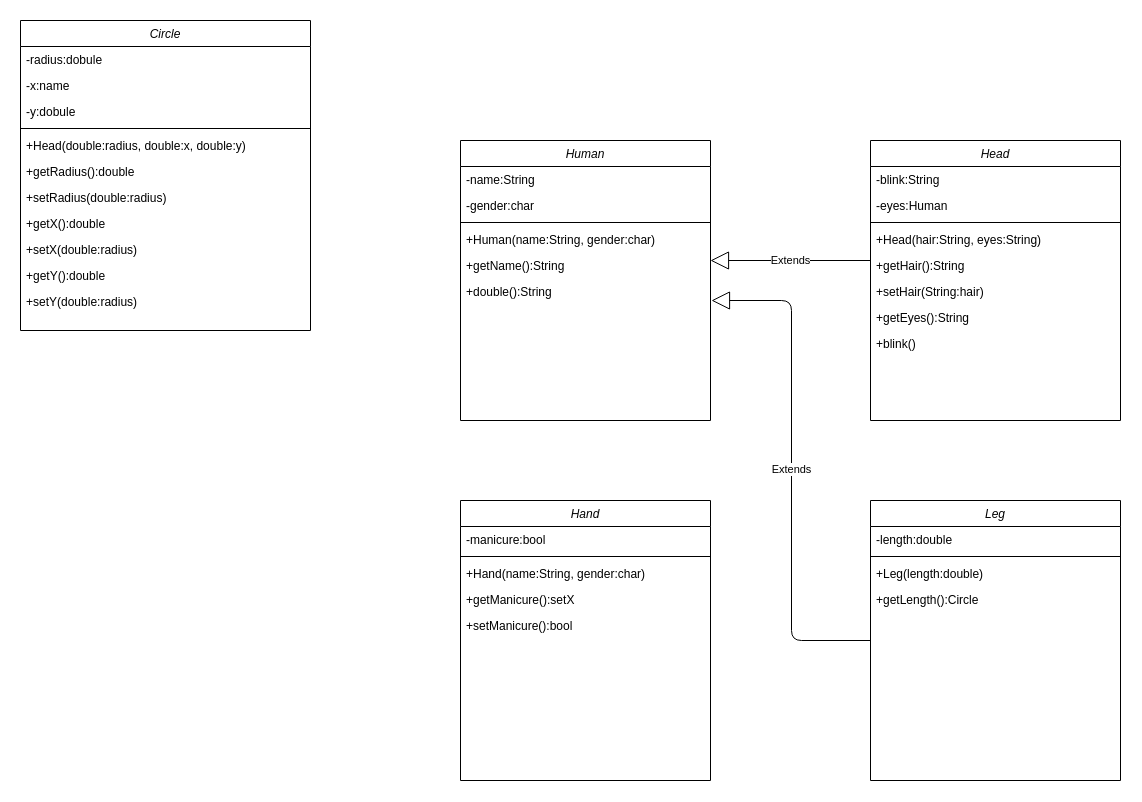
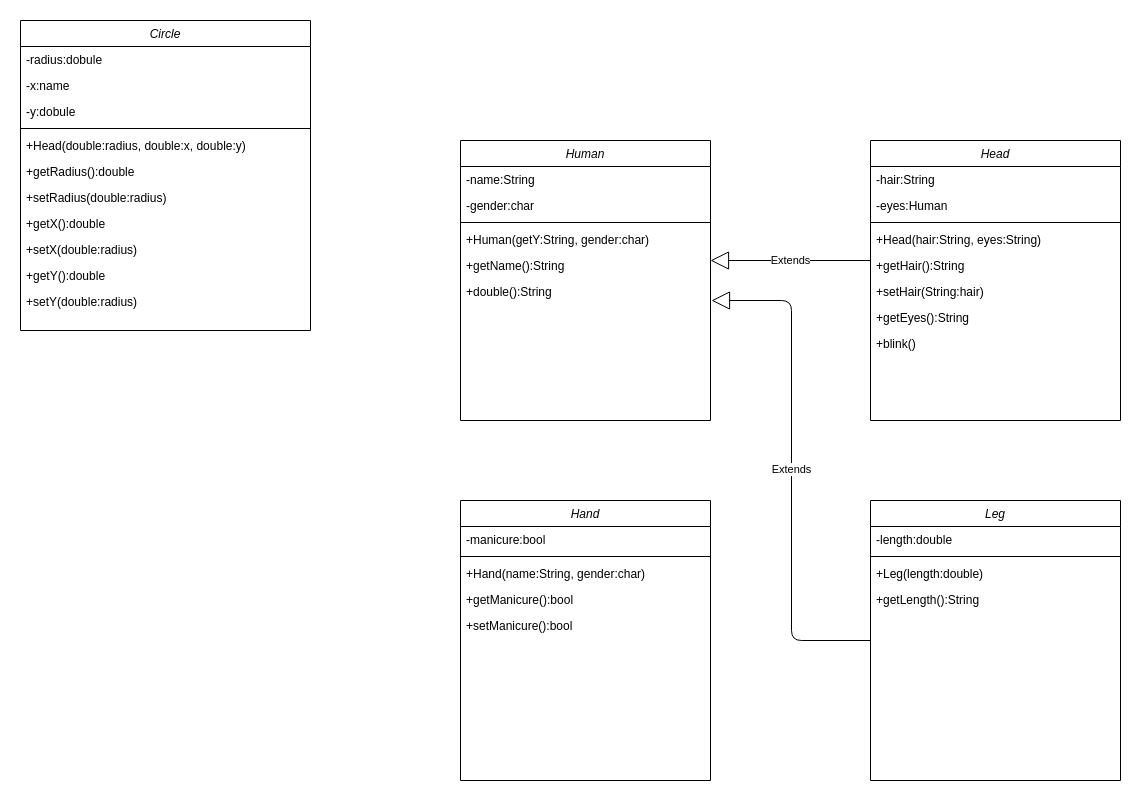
(913, 180) -> (912, 180)
(566, 240) -> (566, 240)
(527, 600) -> (525, 600)
(935, 600) -> (937, 600)
